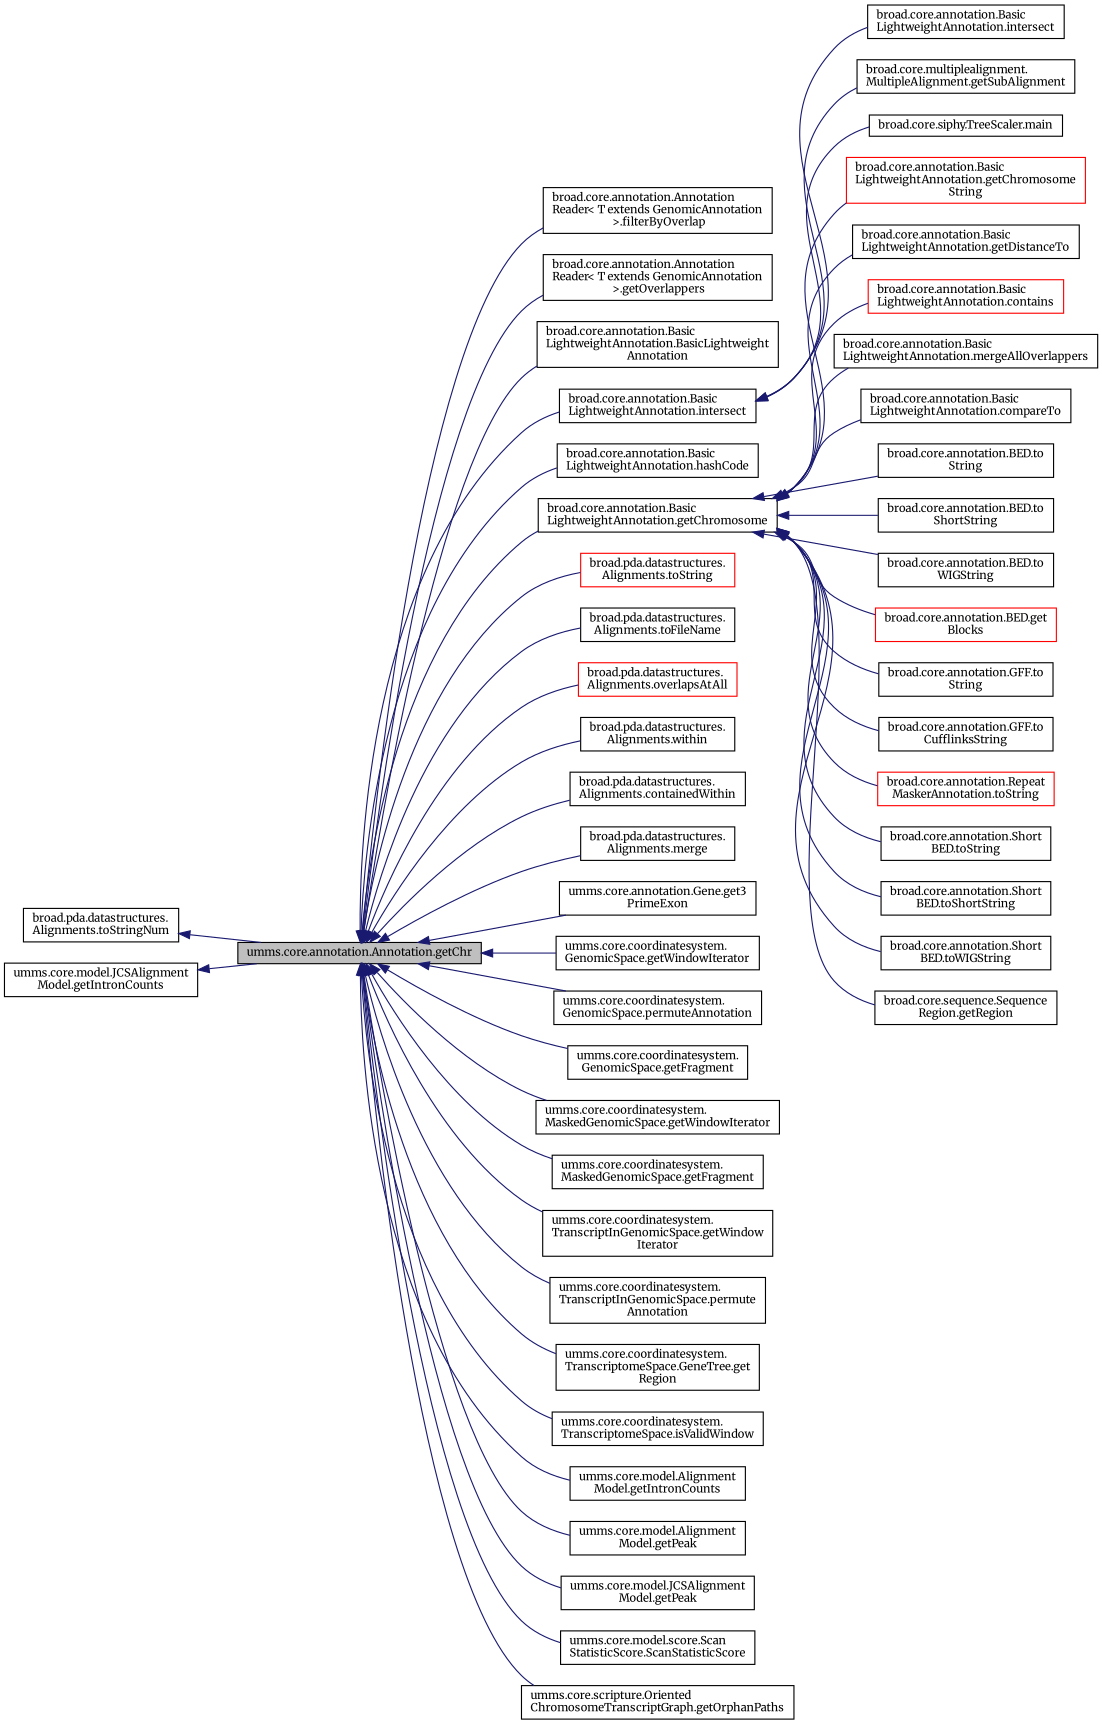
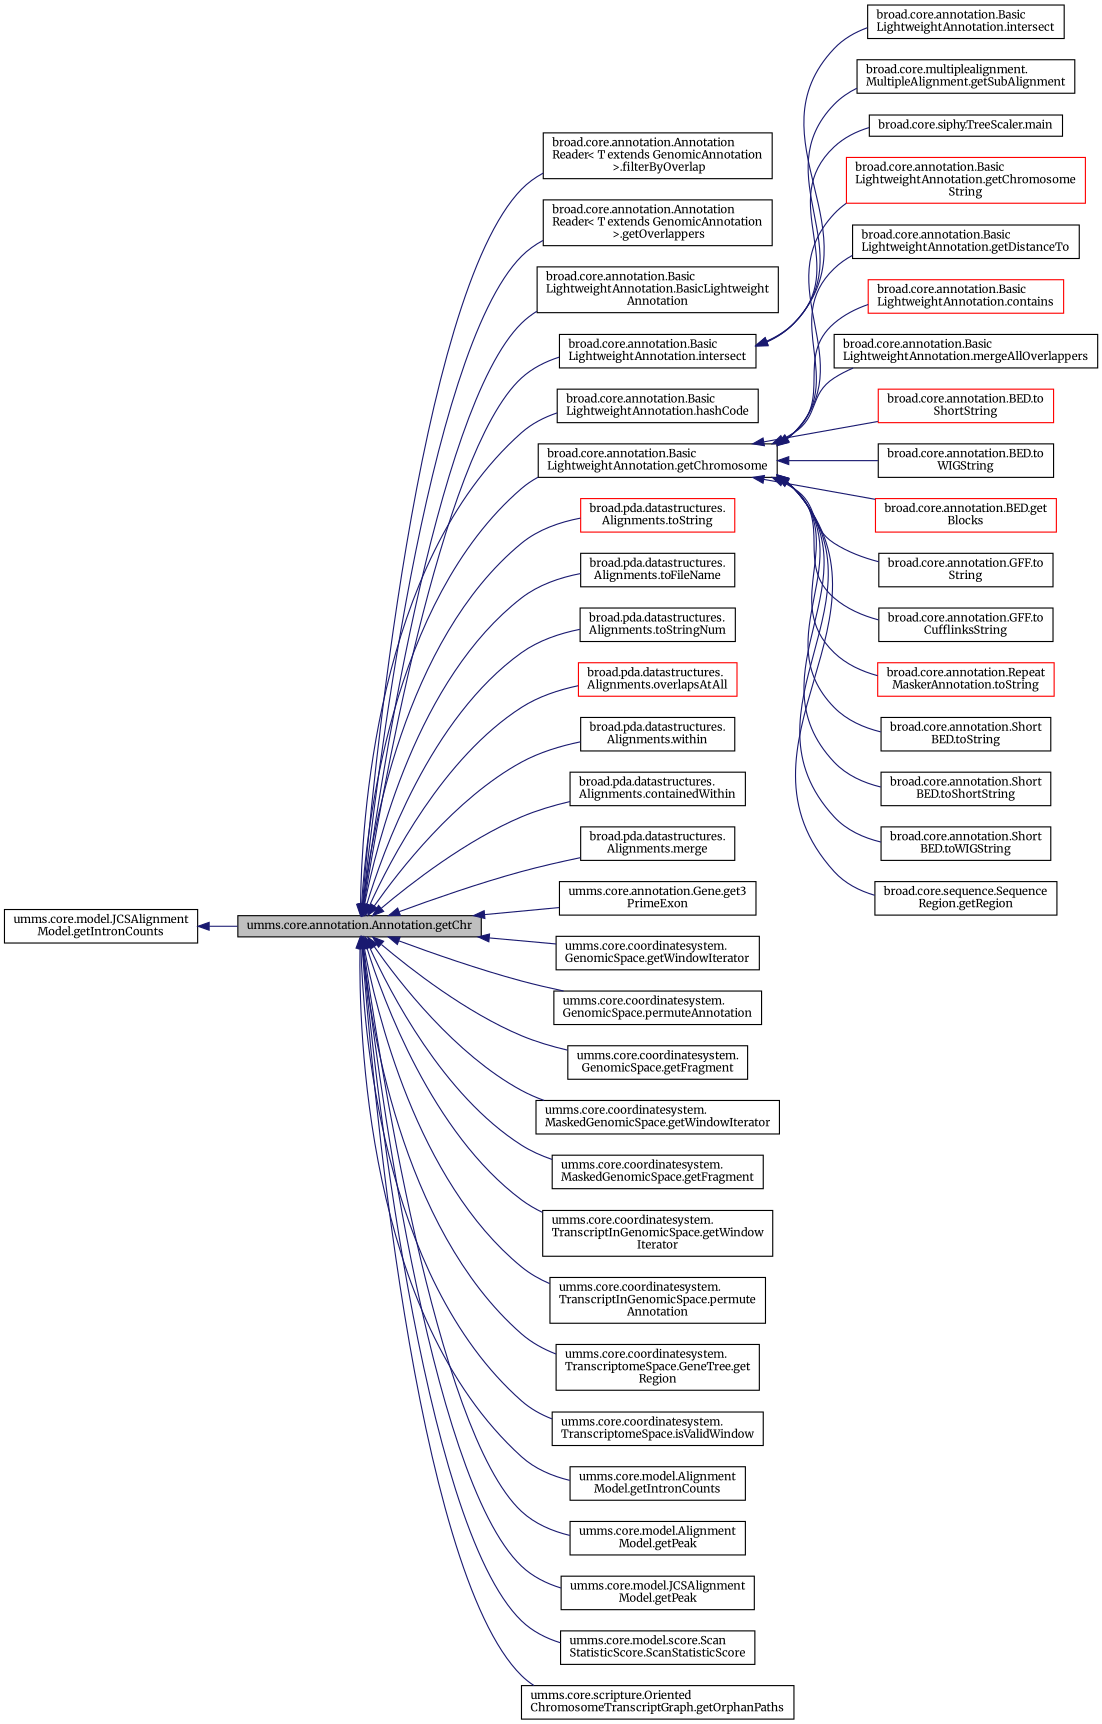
(966, 406) -> none
(966, 461) -> none
(966, 515) -> (966, 406)
(225, 939) -> (442, 740)
